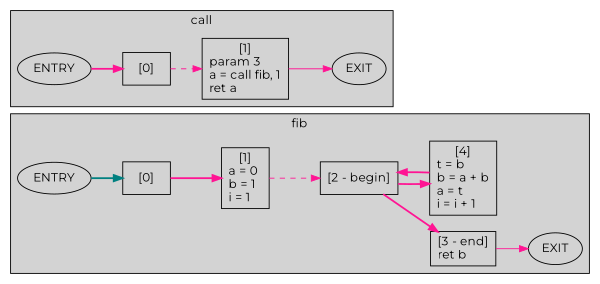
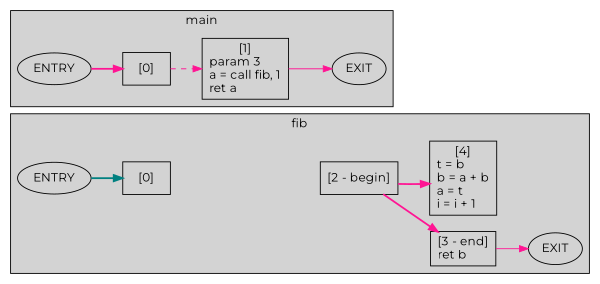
(202, 21) -> (202, 21)
(418, 172) -> none
(245, 178) -> none
